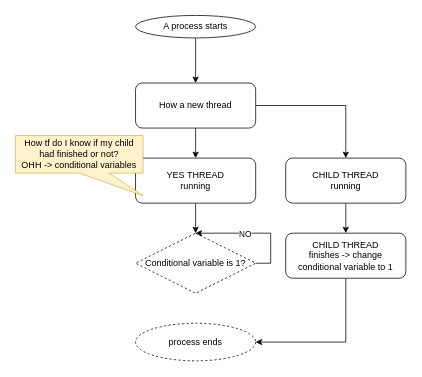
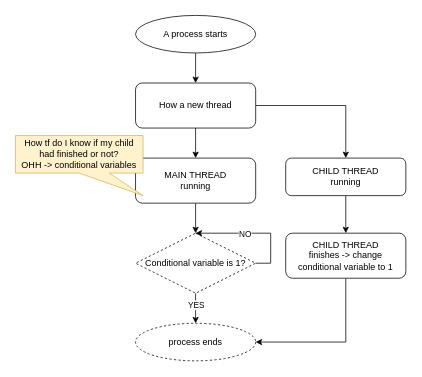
(195, 27) -> (195, 34)
(195, 180) -> (195, 180)
(345, 180) -> (345, 177)
none -> (195, 305)
